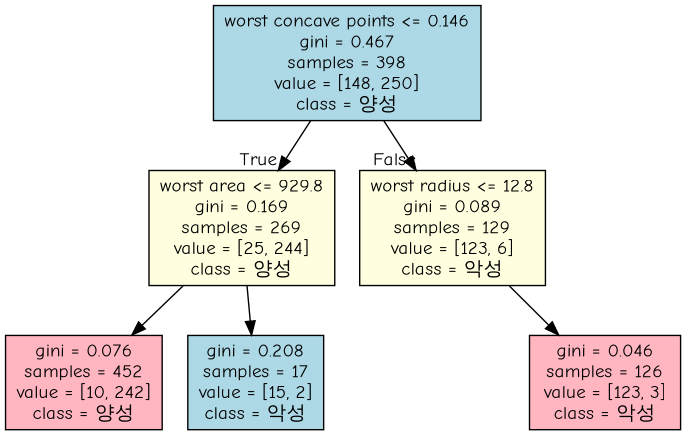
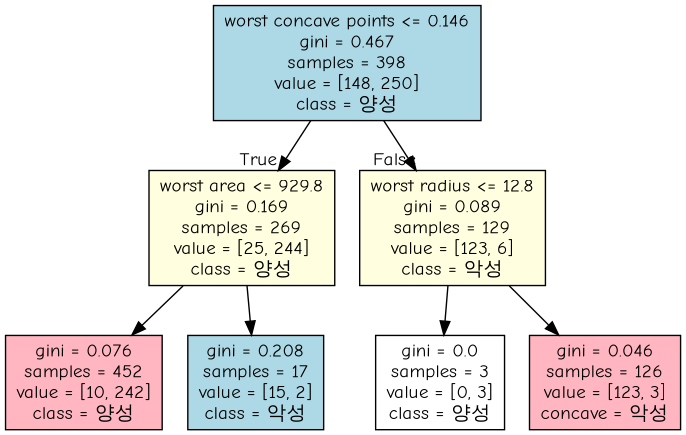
none -> (440, 383)
(605, 383) -> (605, 383)
